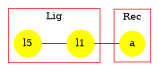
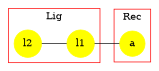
(28, 44) -> (28, 44)
